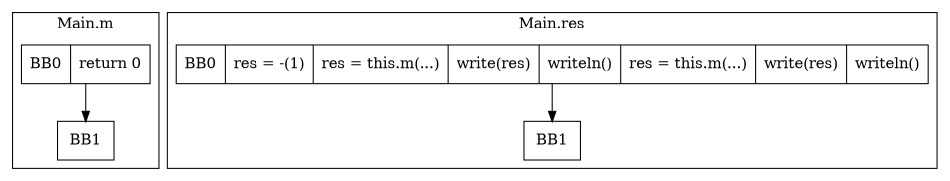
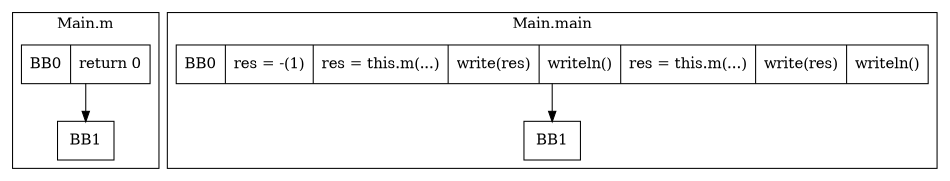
(552, 25) -> (552, 25)
